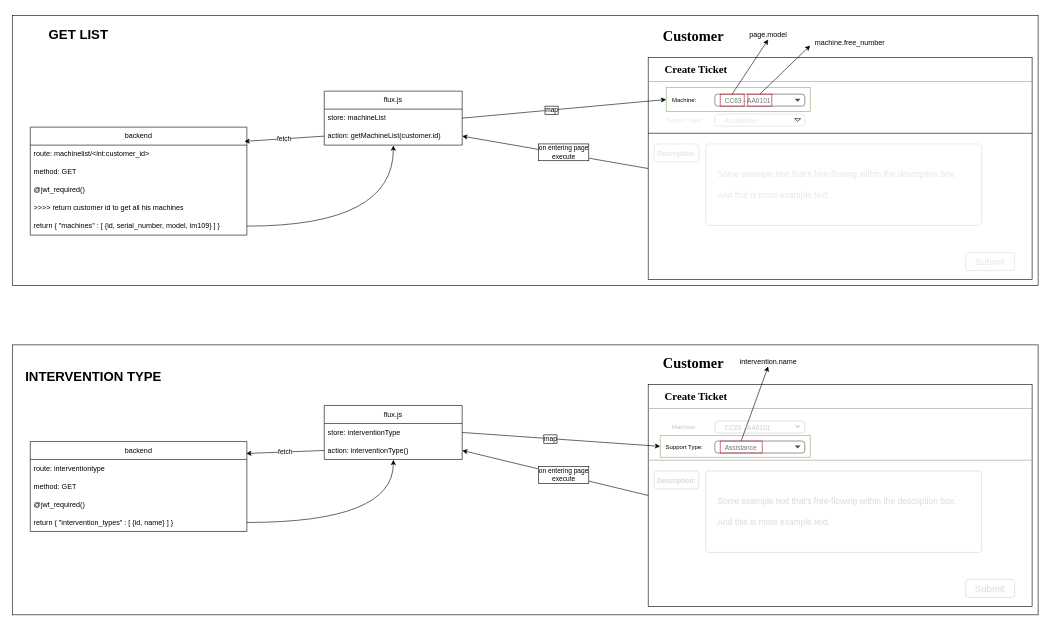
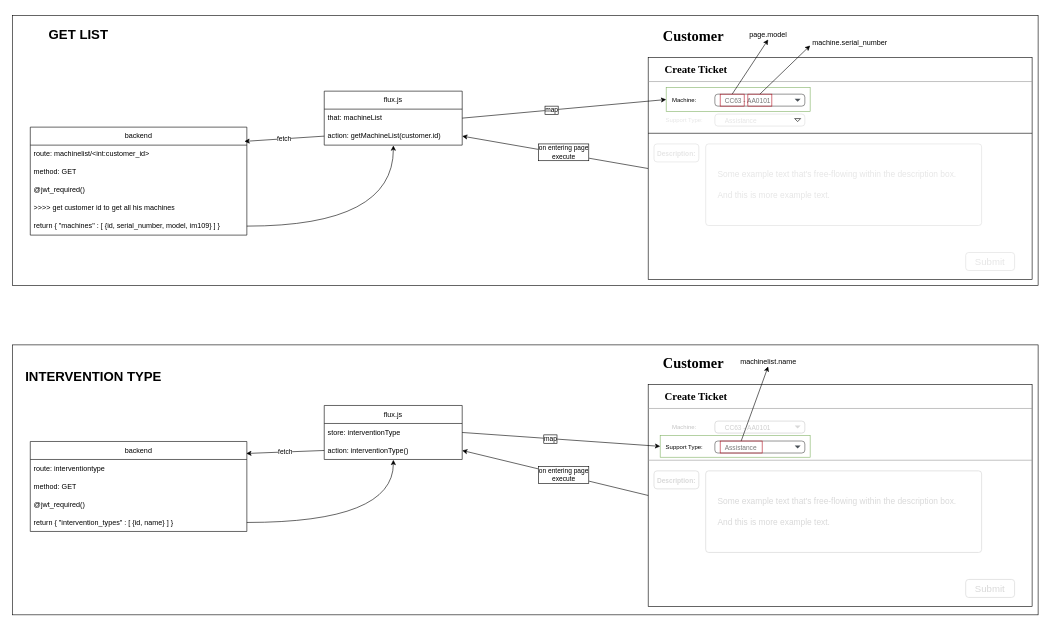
(850, 42) -> (850, 42)
(360, 118) -> (358, 118)
(116, 208) -> (110, 208)
(769, 362) -> (769, 362)
